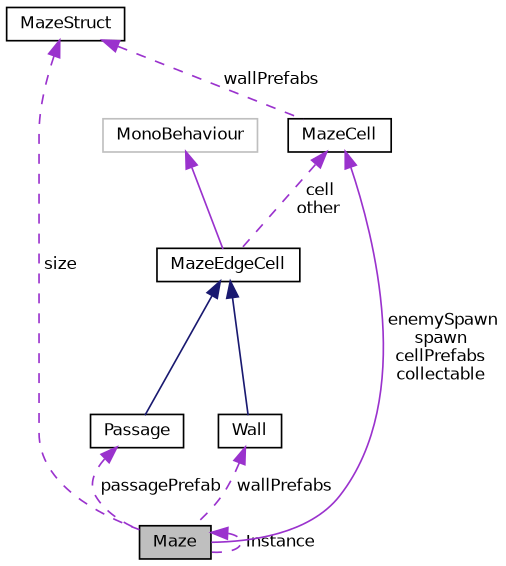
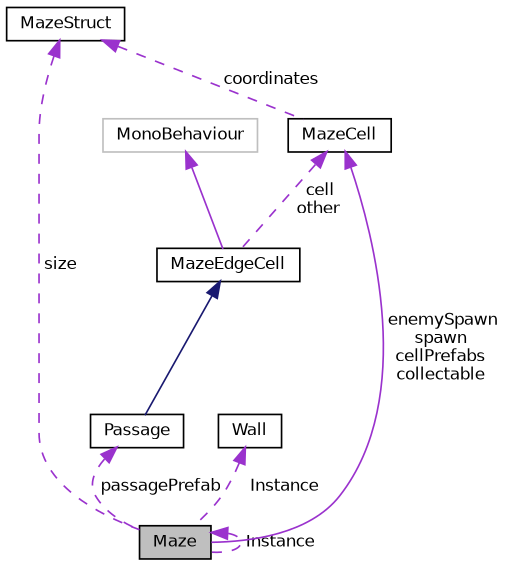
(269, 80) -> (269, 80)
(240, 357) -> none
(282, 487) -> (282, 487)
